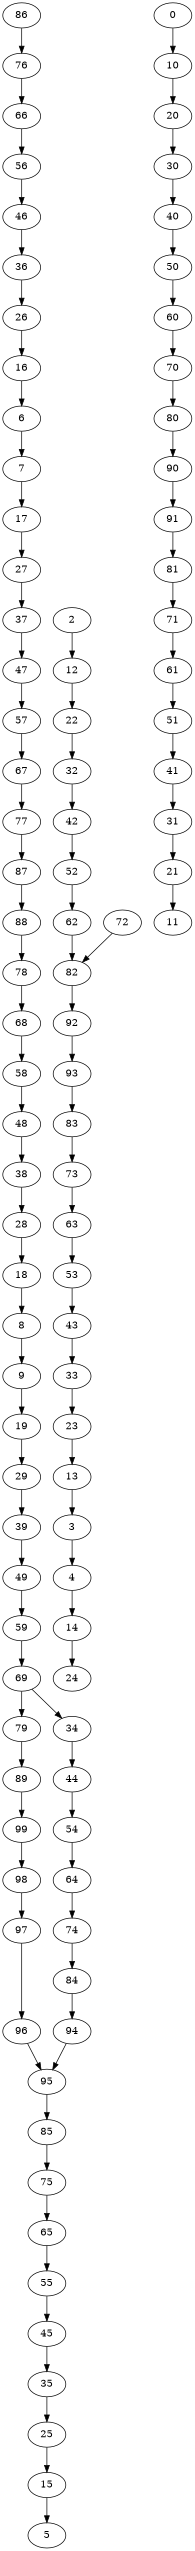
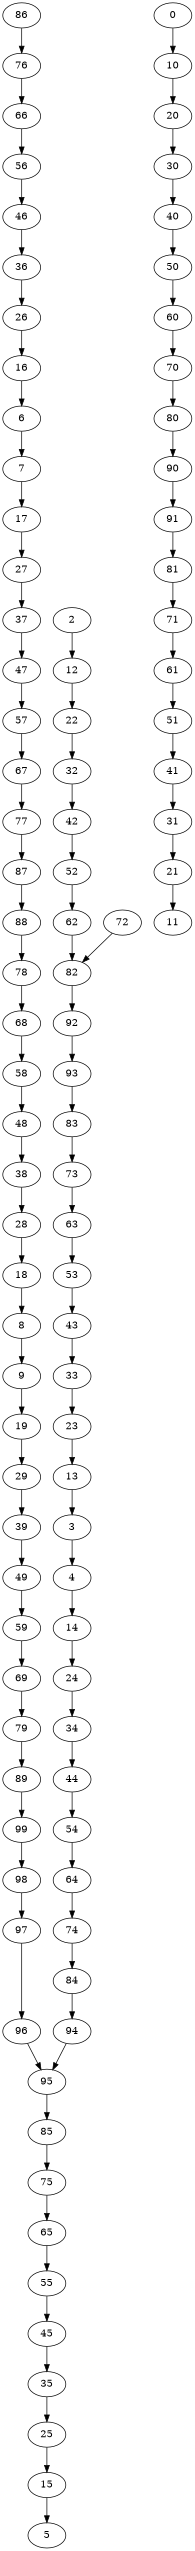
(44, 1701) -> (72, 1700)
